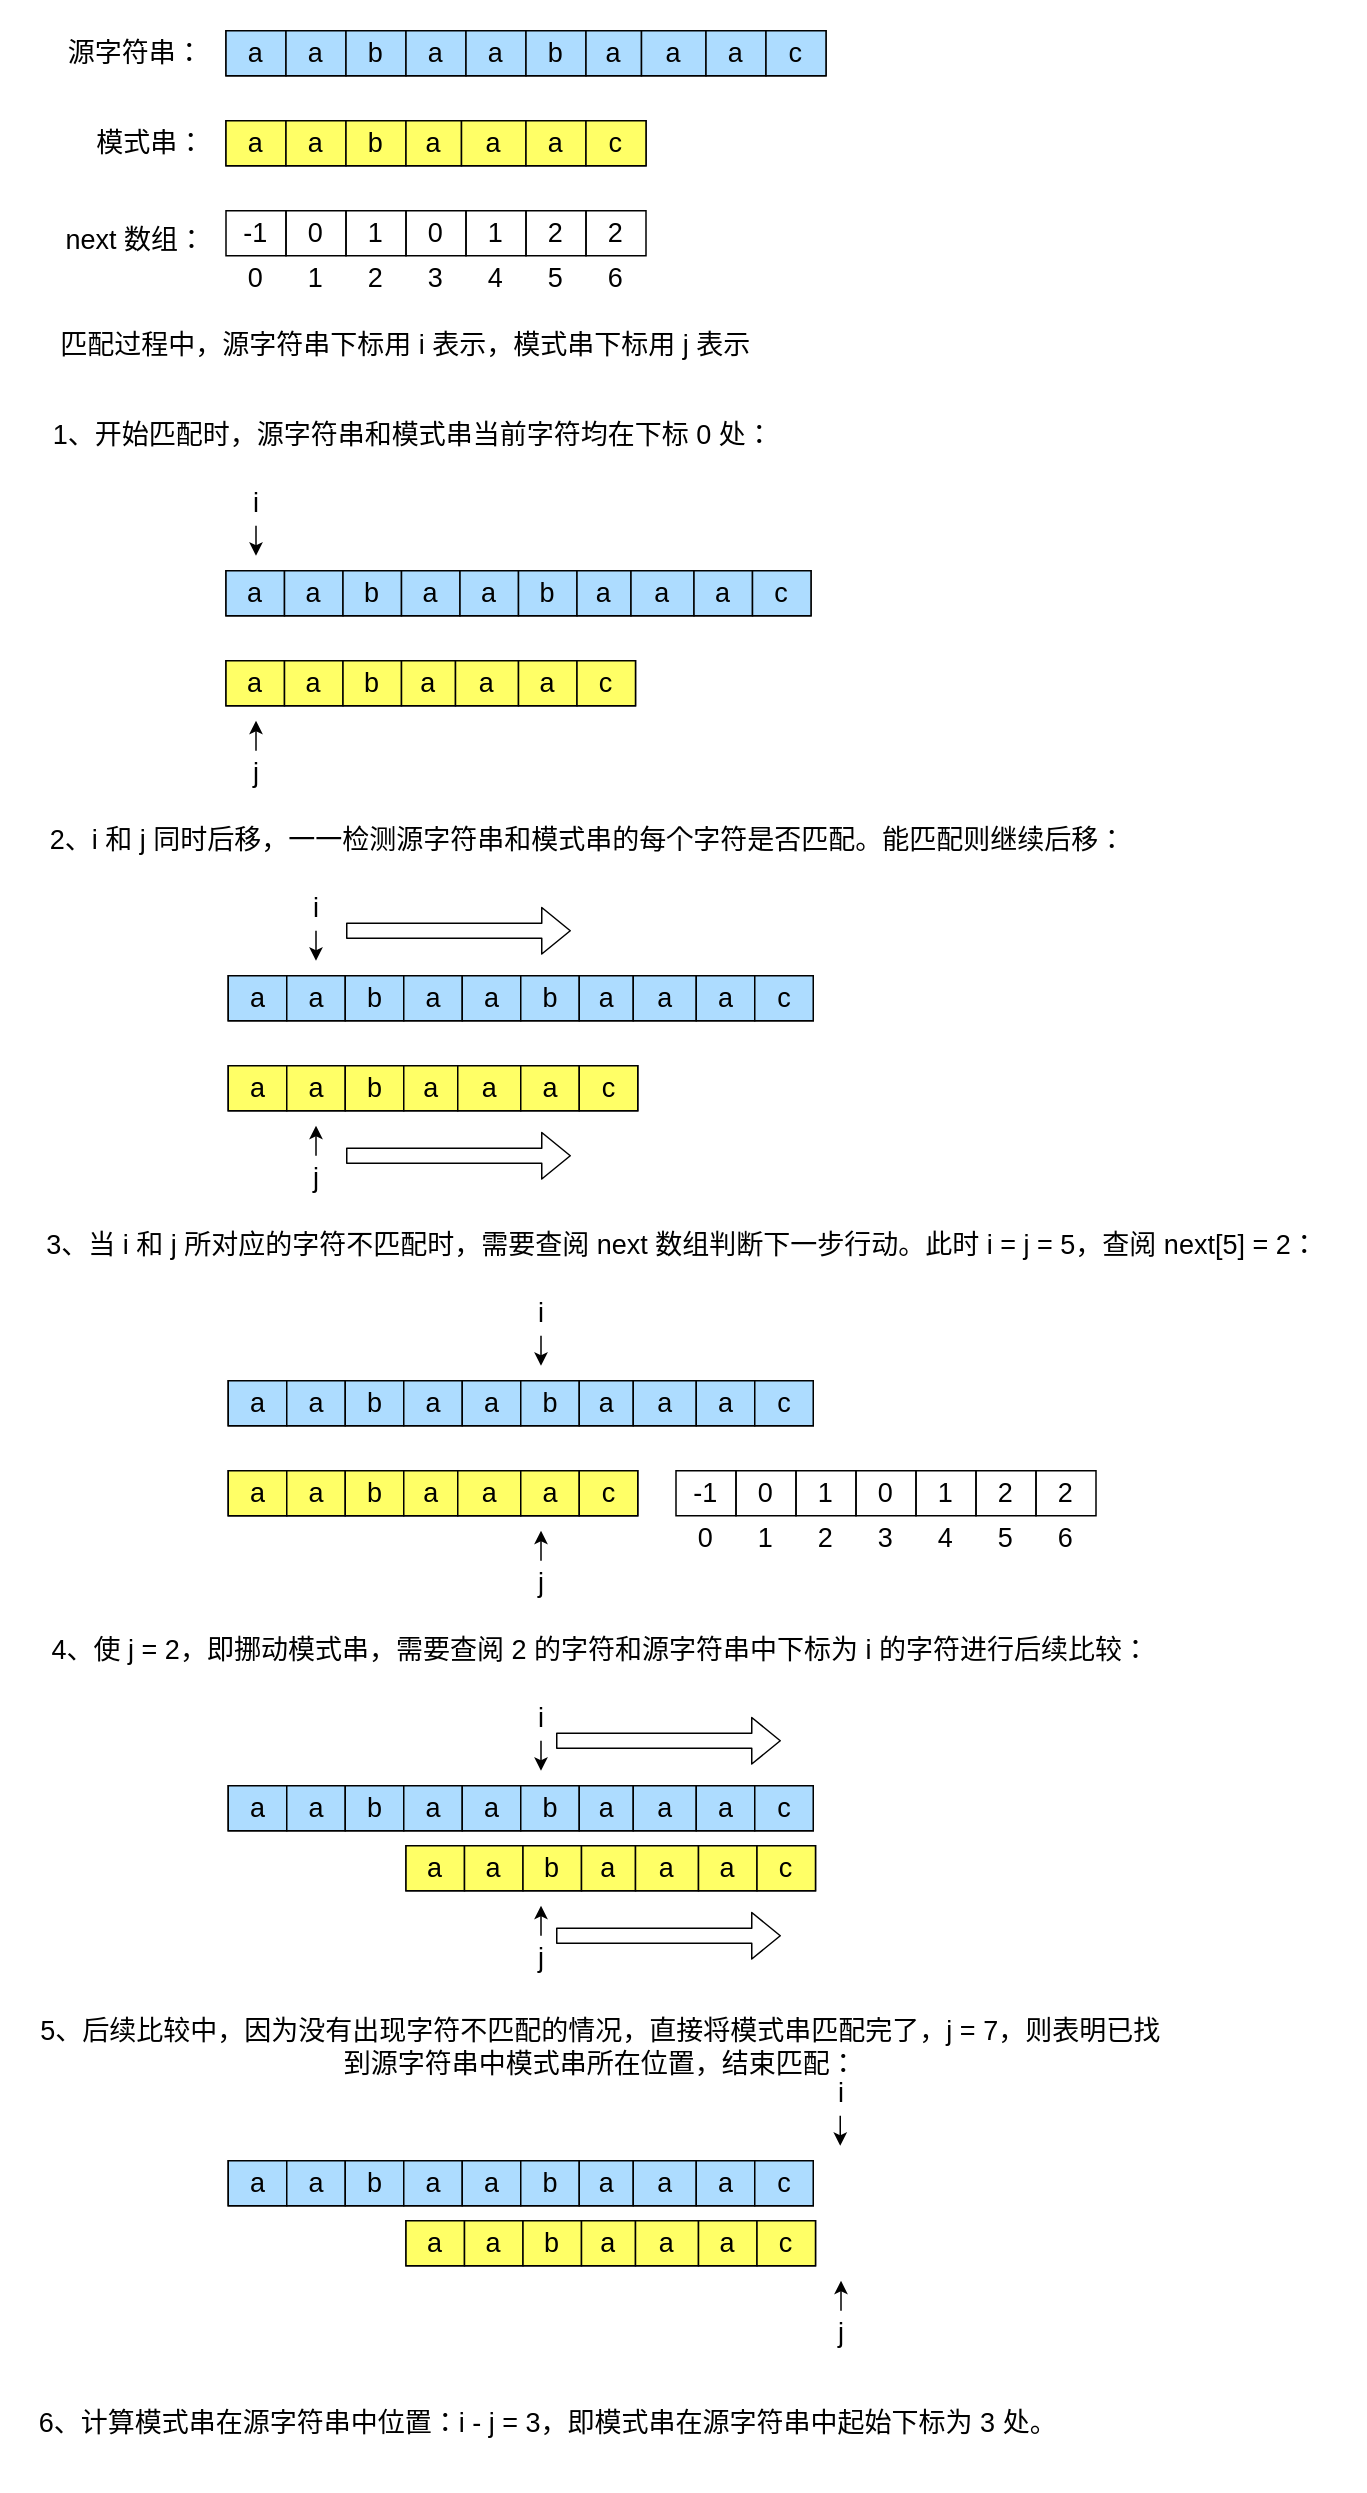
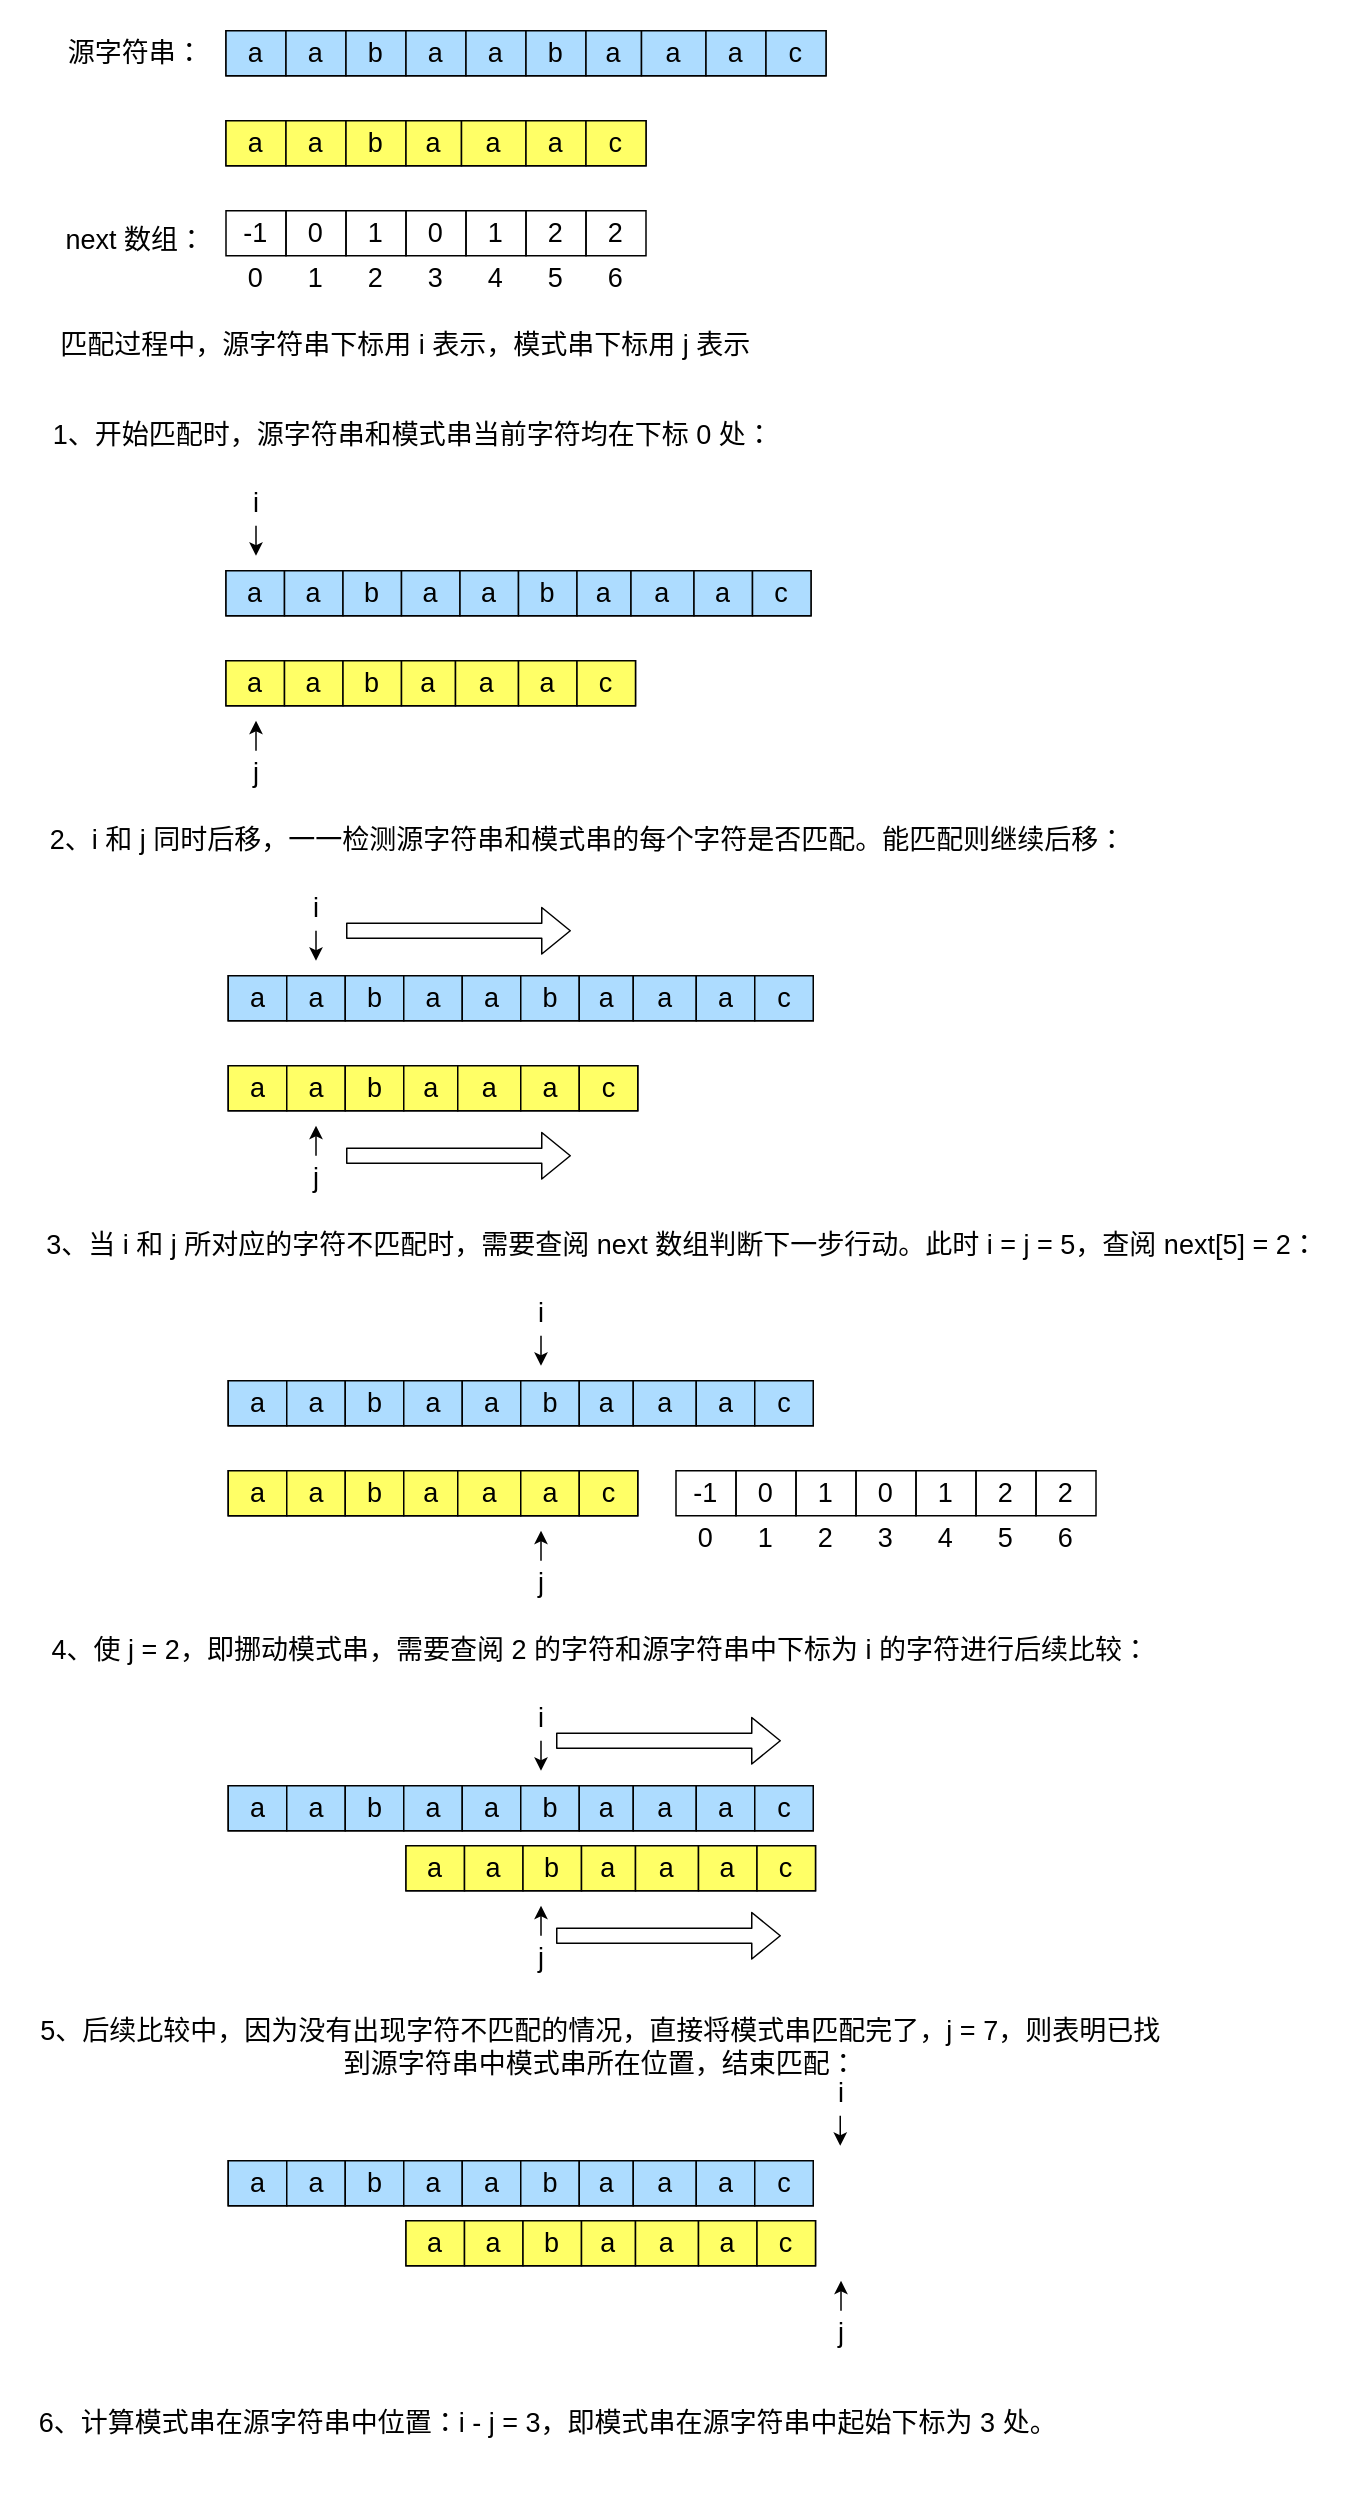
(151, 143) -> none
